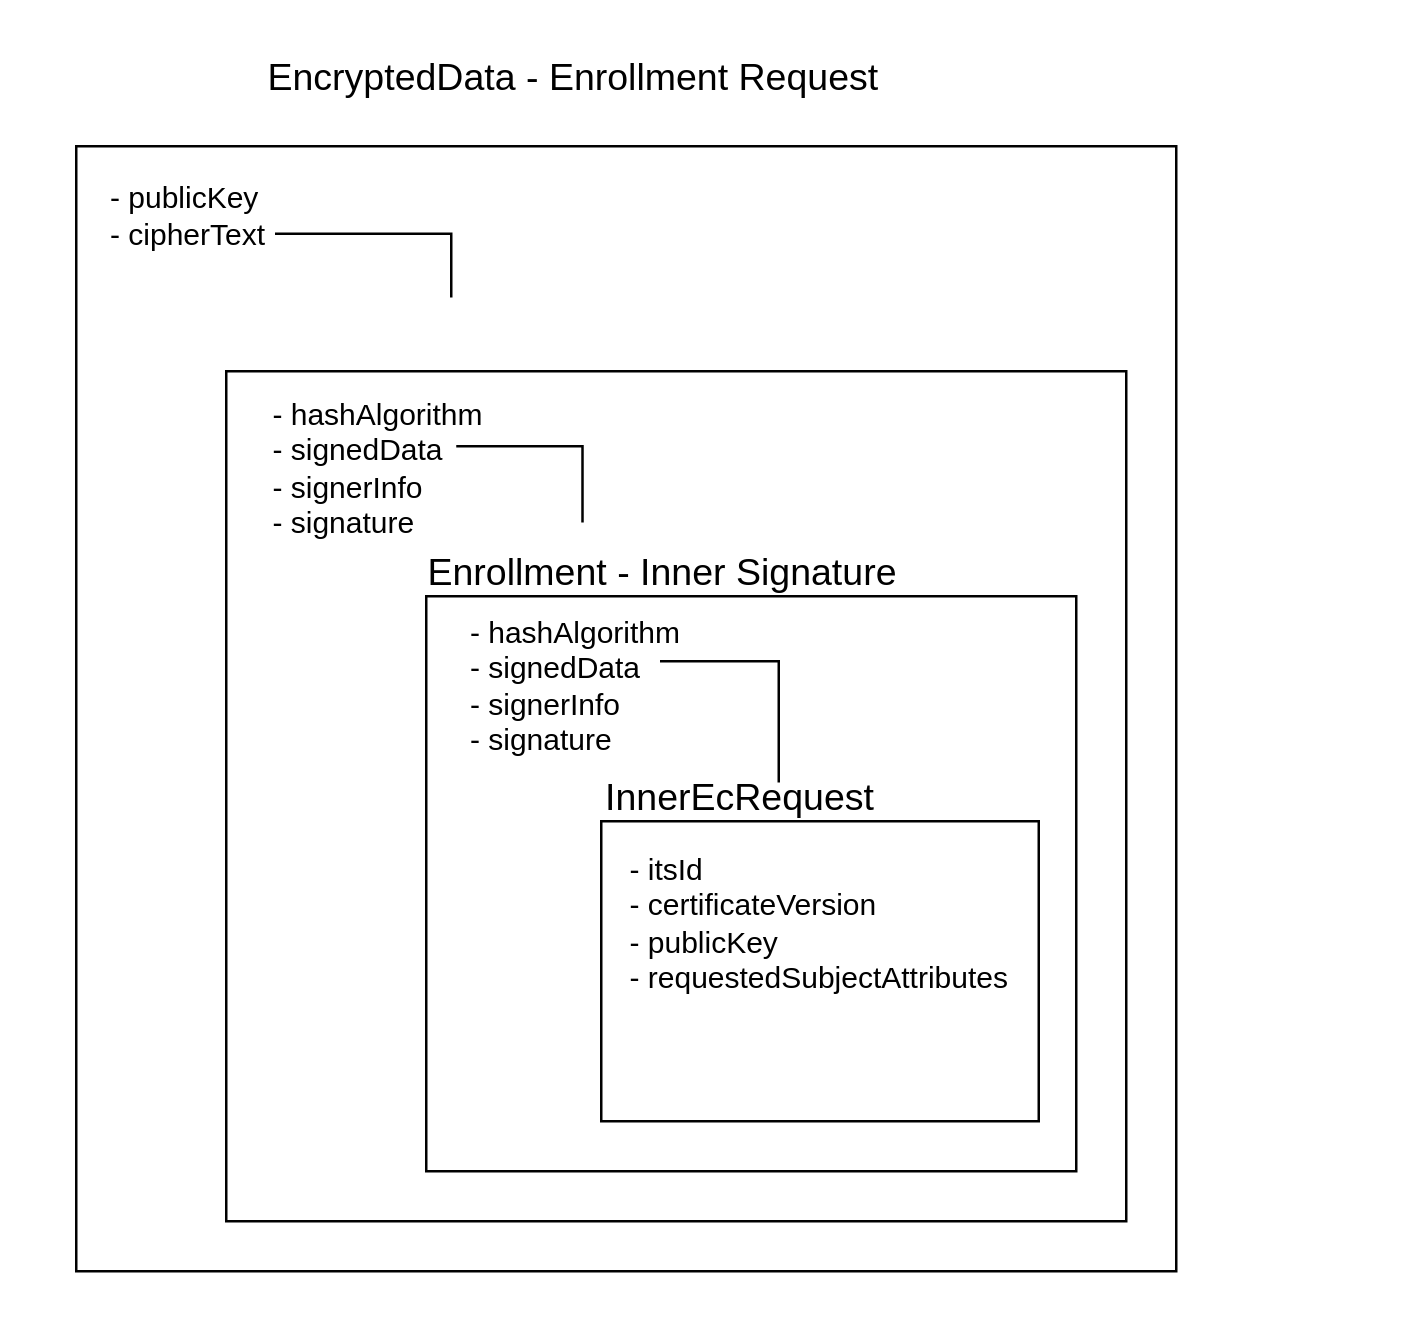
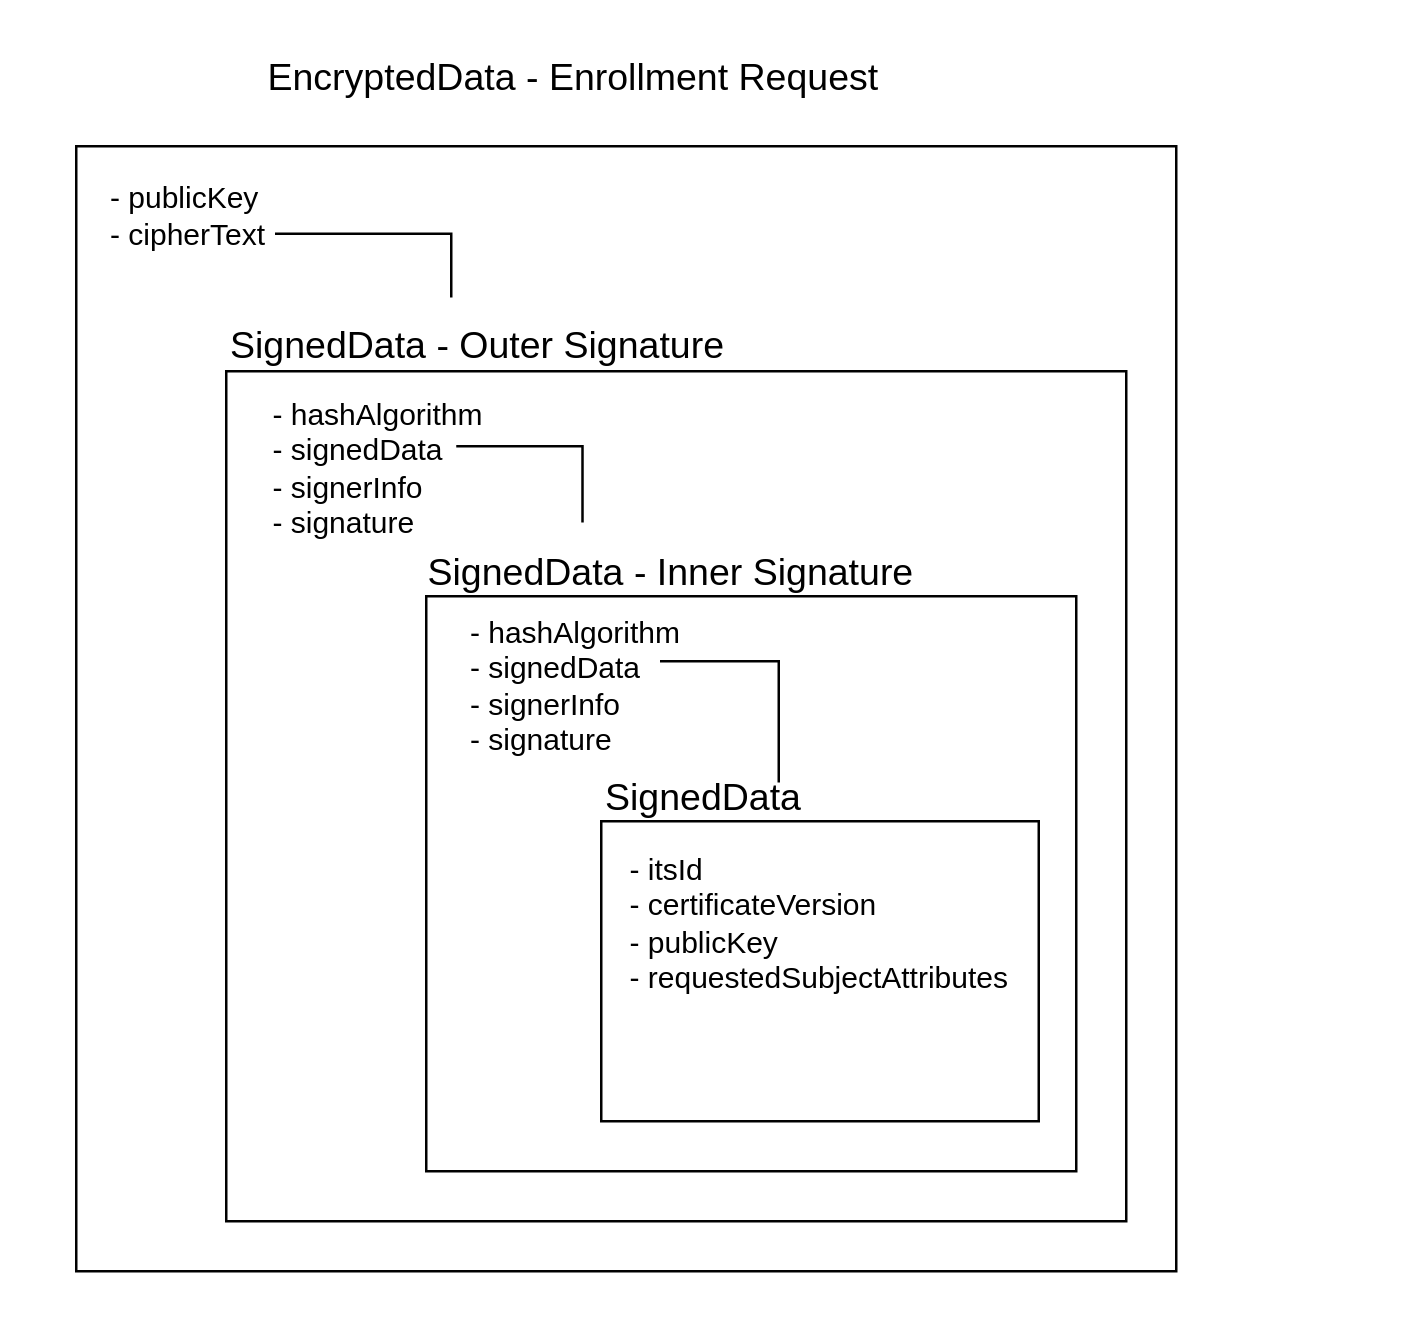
none -> (601, 344)
(694, 571) -> (698, 571)
(753, 796) -> (706, 796)
